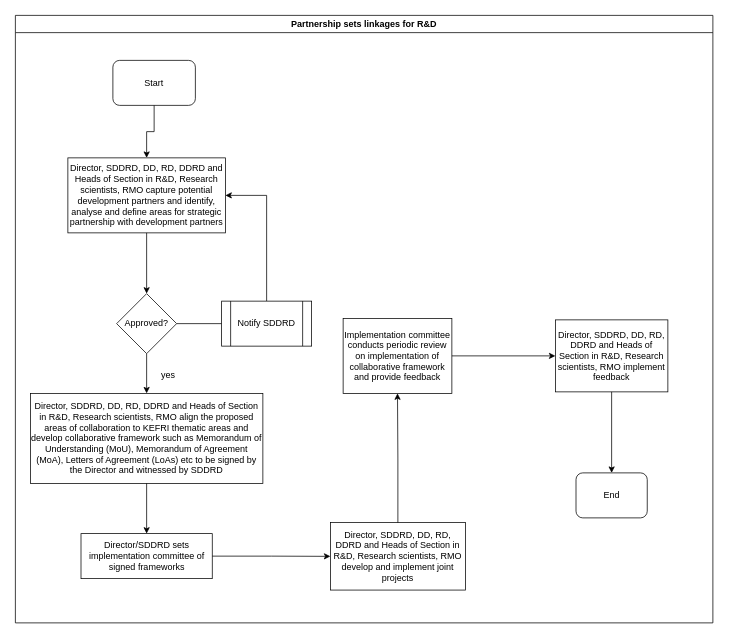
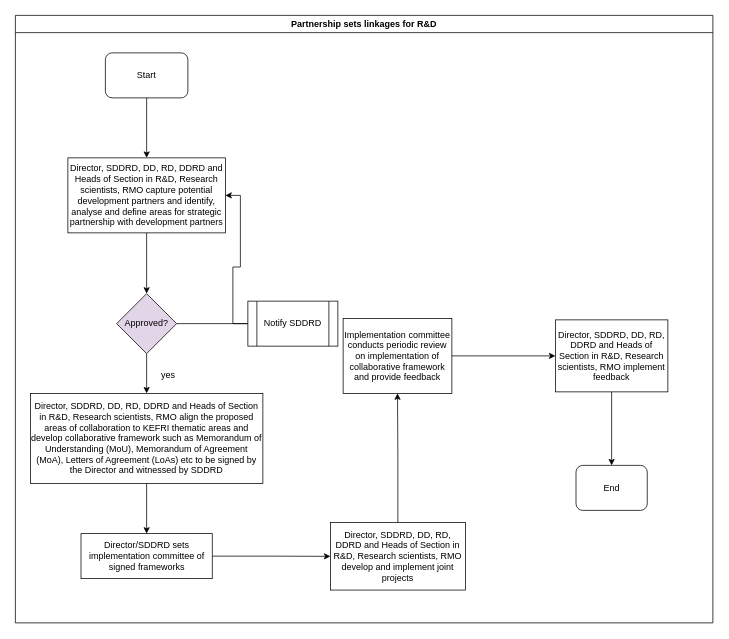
(154, 83) -> (147, 75)
(147, 324) -> (147, 324)
(267, 324) -> (293, 324)
(612, 495) -> (612, 488)
